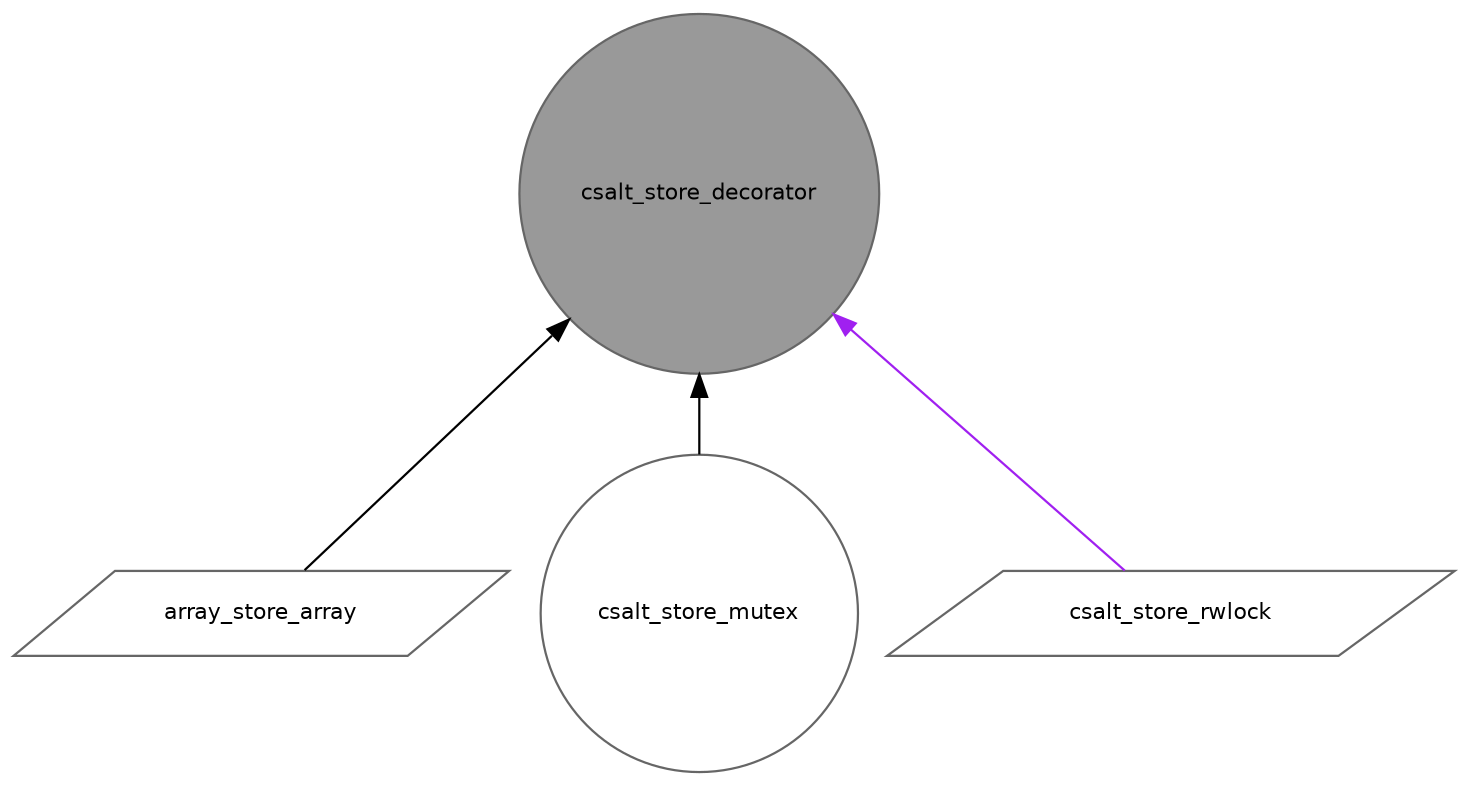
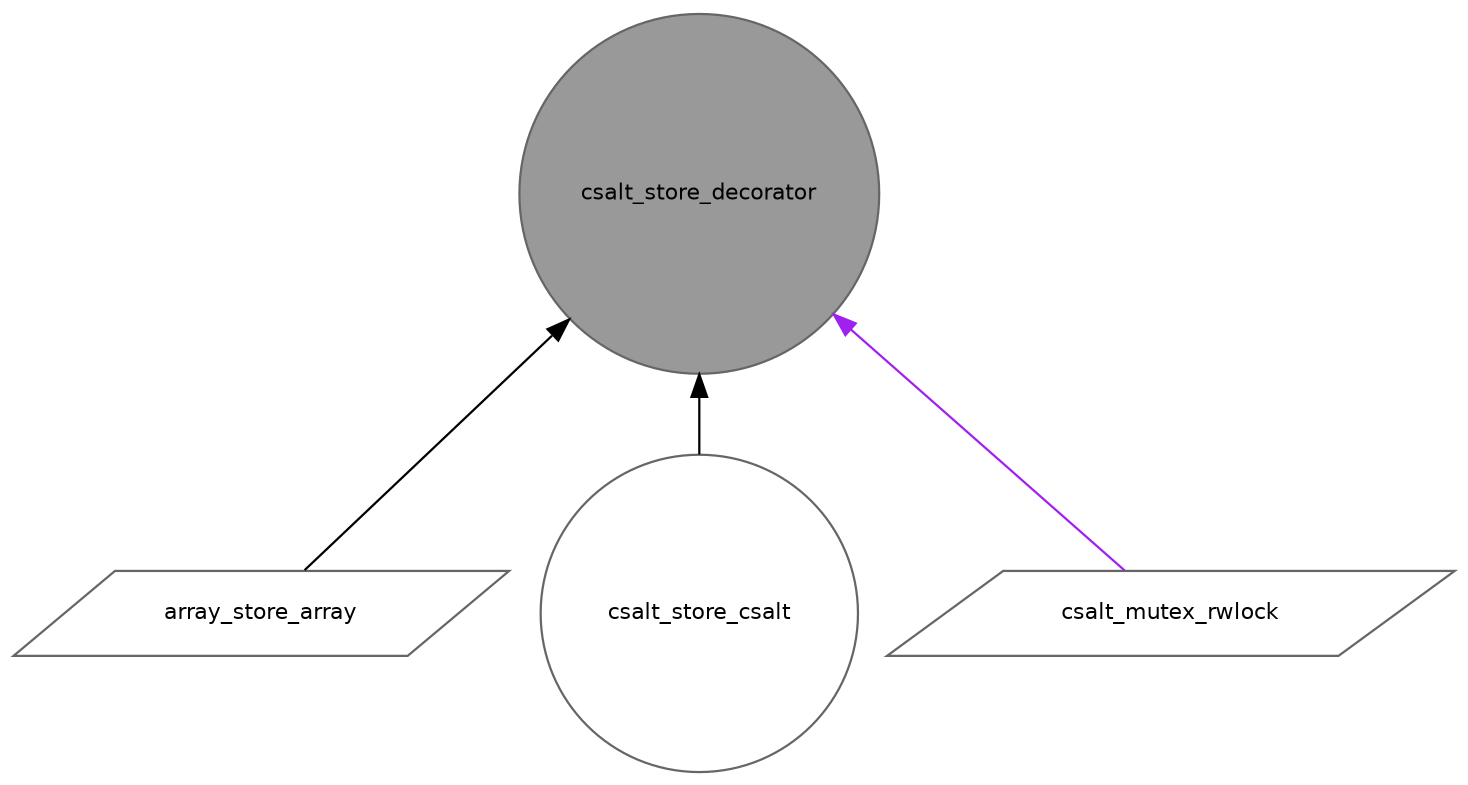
(699, 613) -> (699, 613)
(1171, 613) -> (1171, 613)
